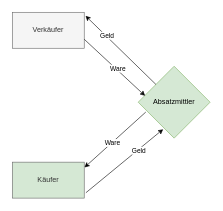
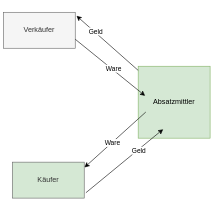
(48, 30) -> (39, 30)
(174, 102) -> (174, 102)
